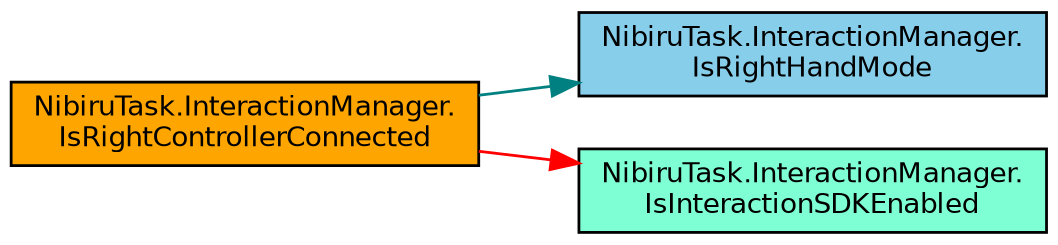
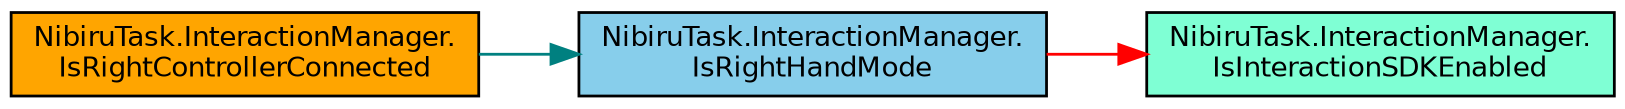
(515, 156) -> (1083, 54)
